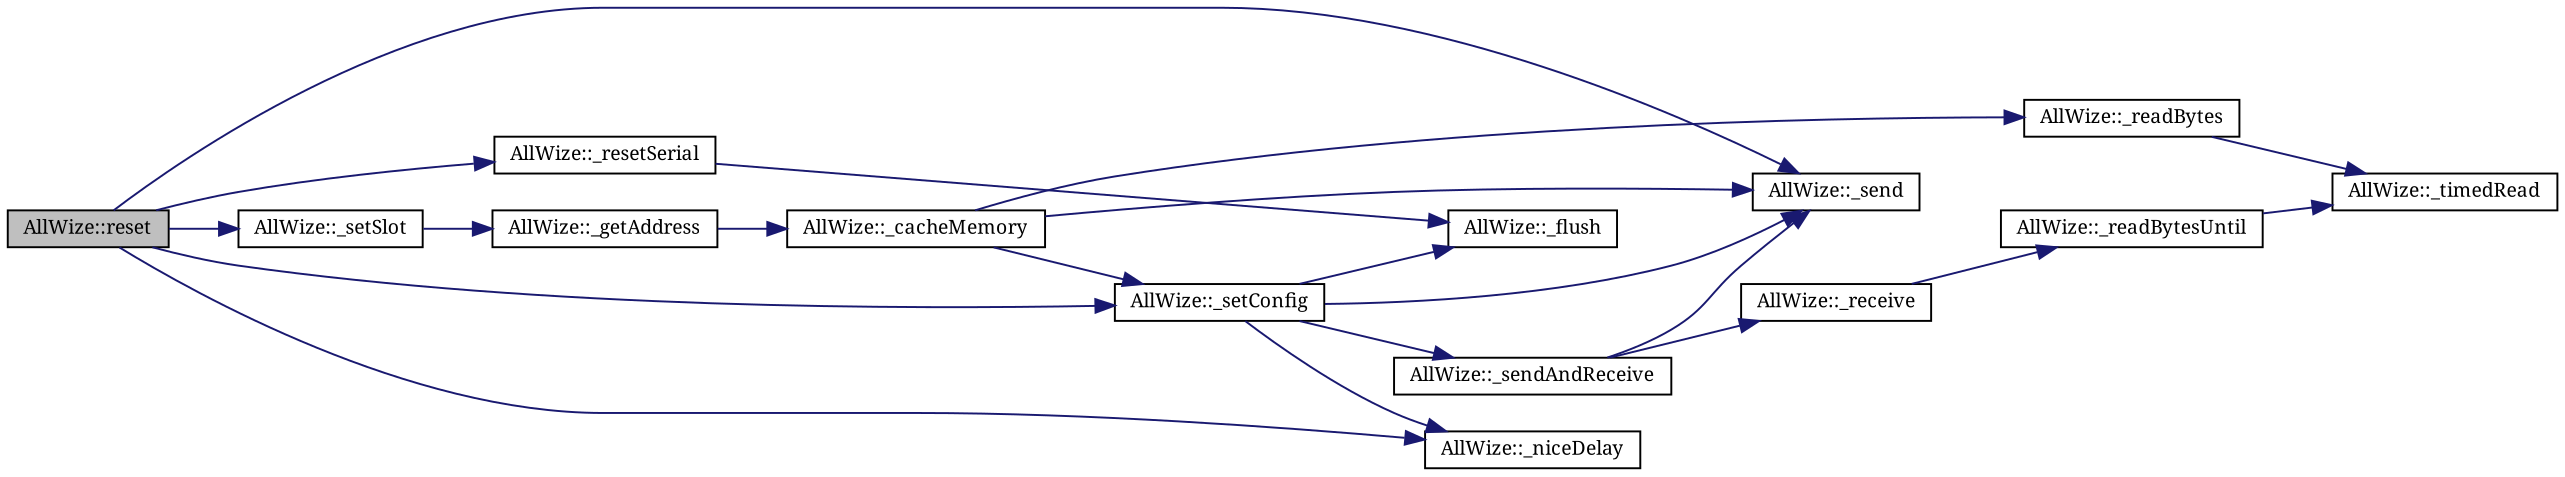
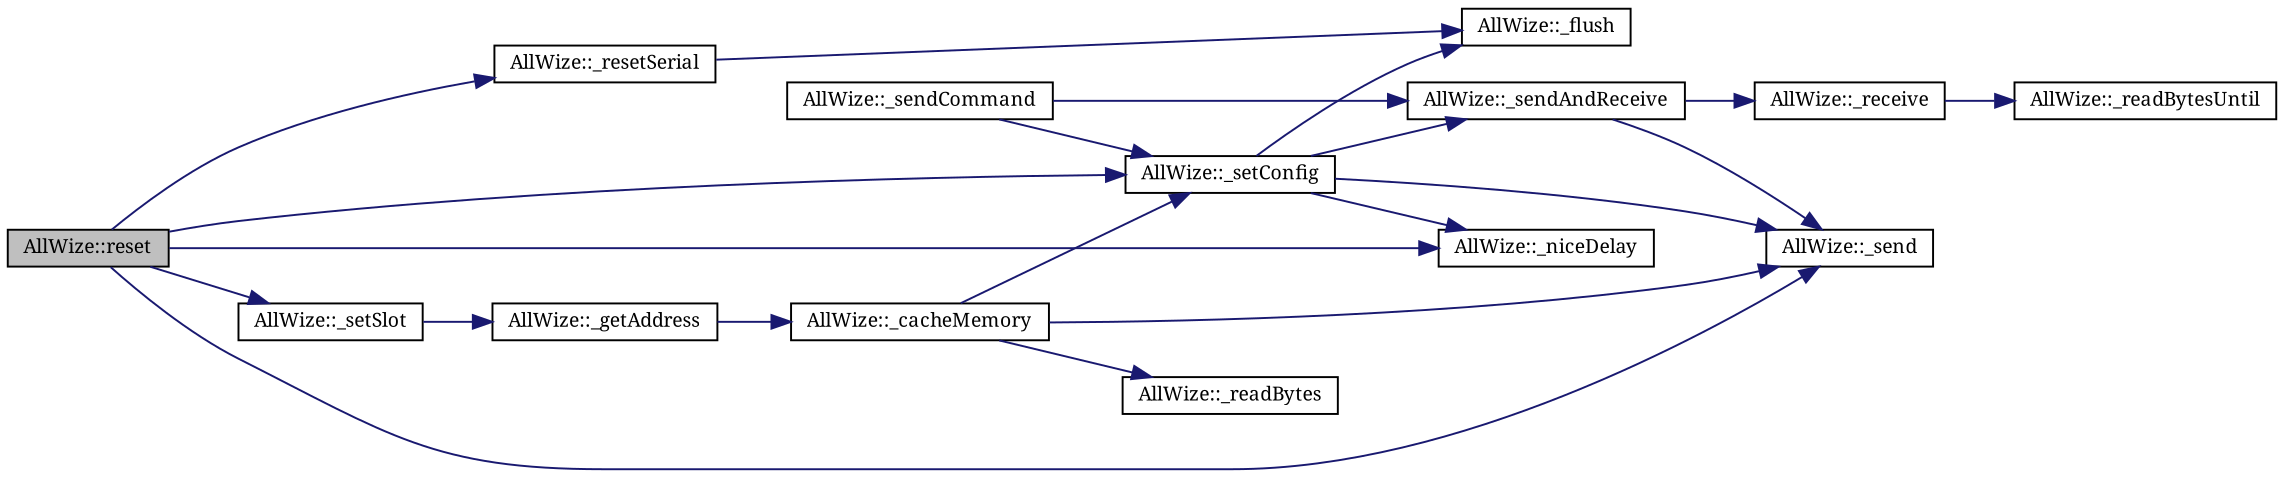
none -> (920, 101)
(2445, 192) -> none
